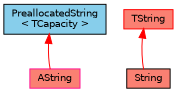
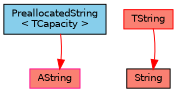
(142, 54) -> (155, 44)
(49, 56) -> (61, 47)
